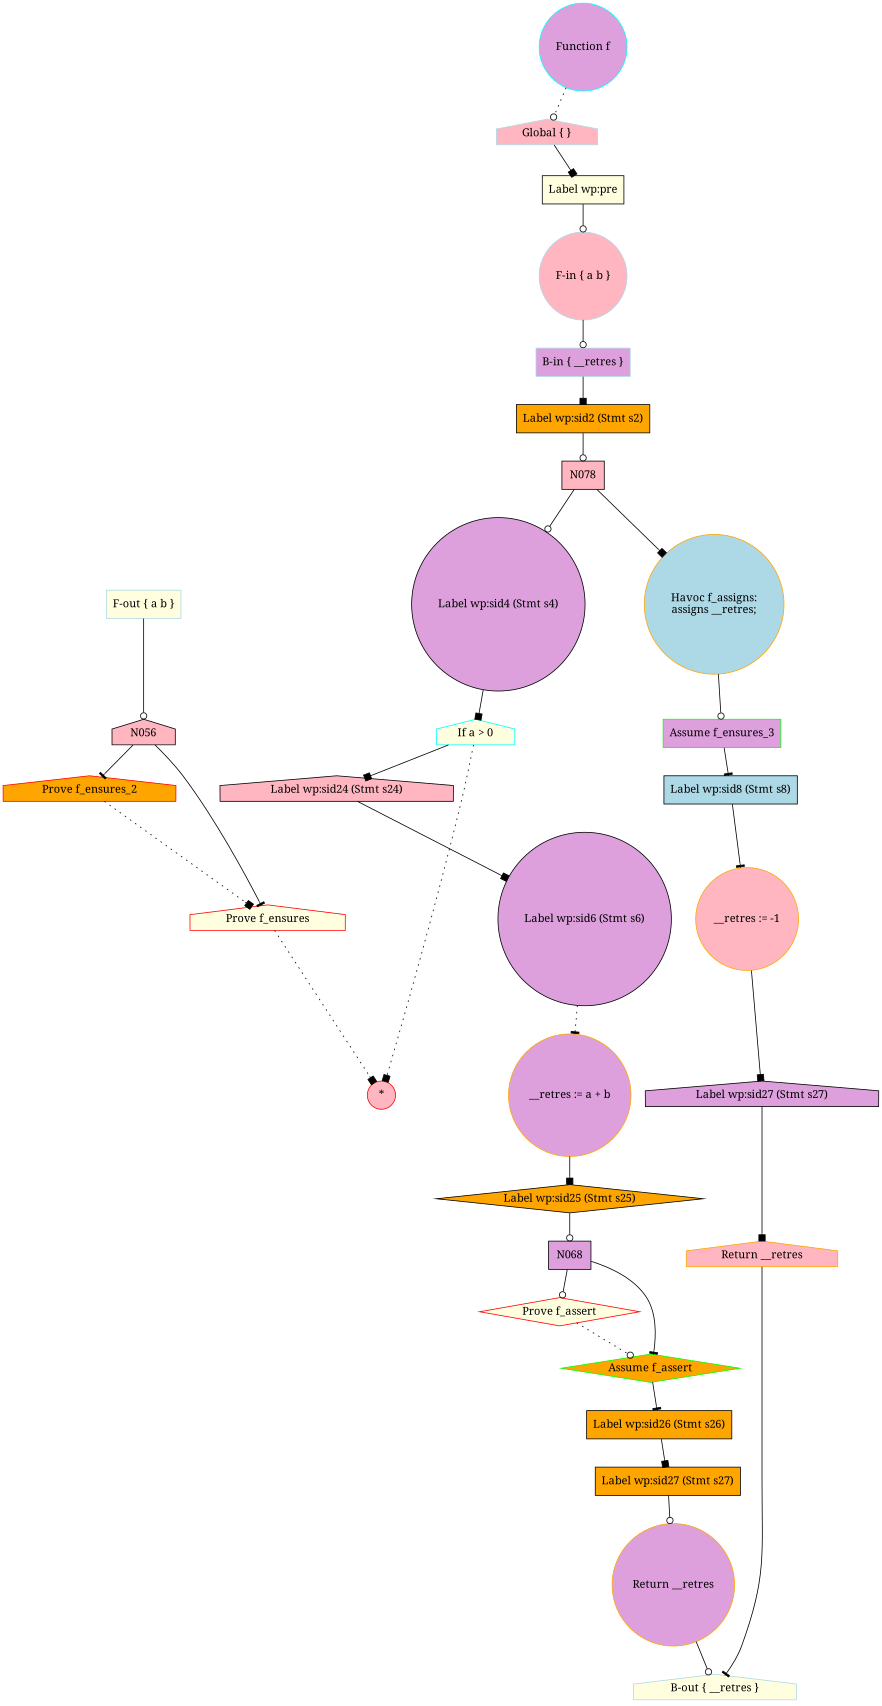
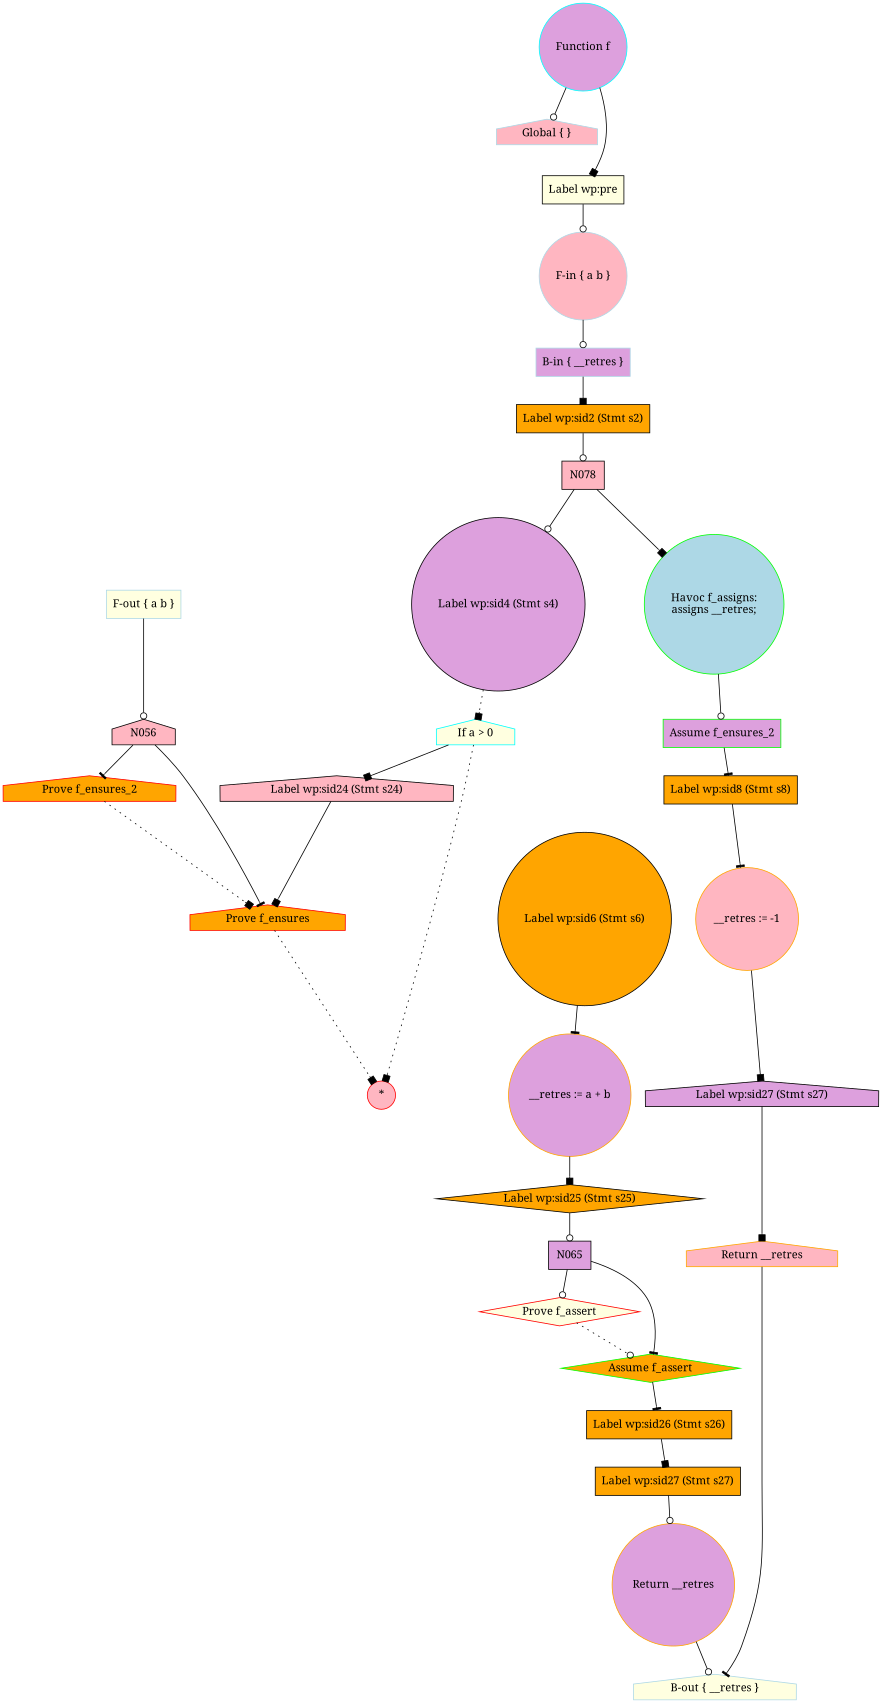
(560, 101) -> (560, 101)
(562, 157) -> (606, 129)
(714, 604) -> (714, 604)
(481, 701) -> (481, 701)
(722, 733) -> (722, 733)
(731, 790) -> (731, 790)
(429, 838) -> (305, 850)
(268, 919) -> (268, 919)
(585, 919) -> (585, 919)
(576, 1018) -> (576, 1018)
(570, 1255) -> (570, 1255)
